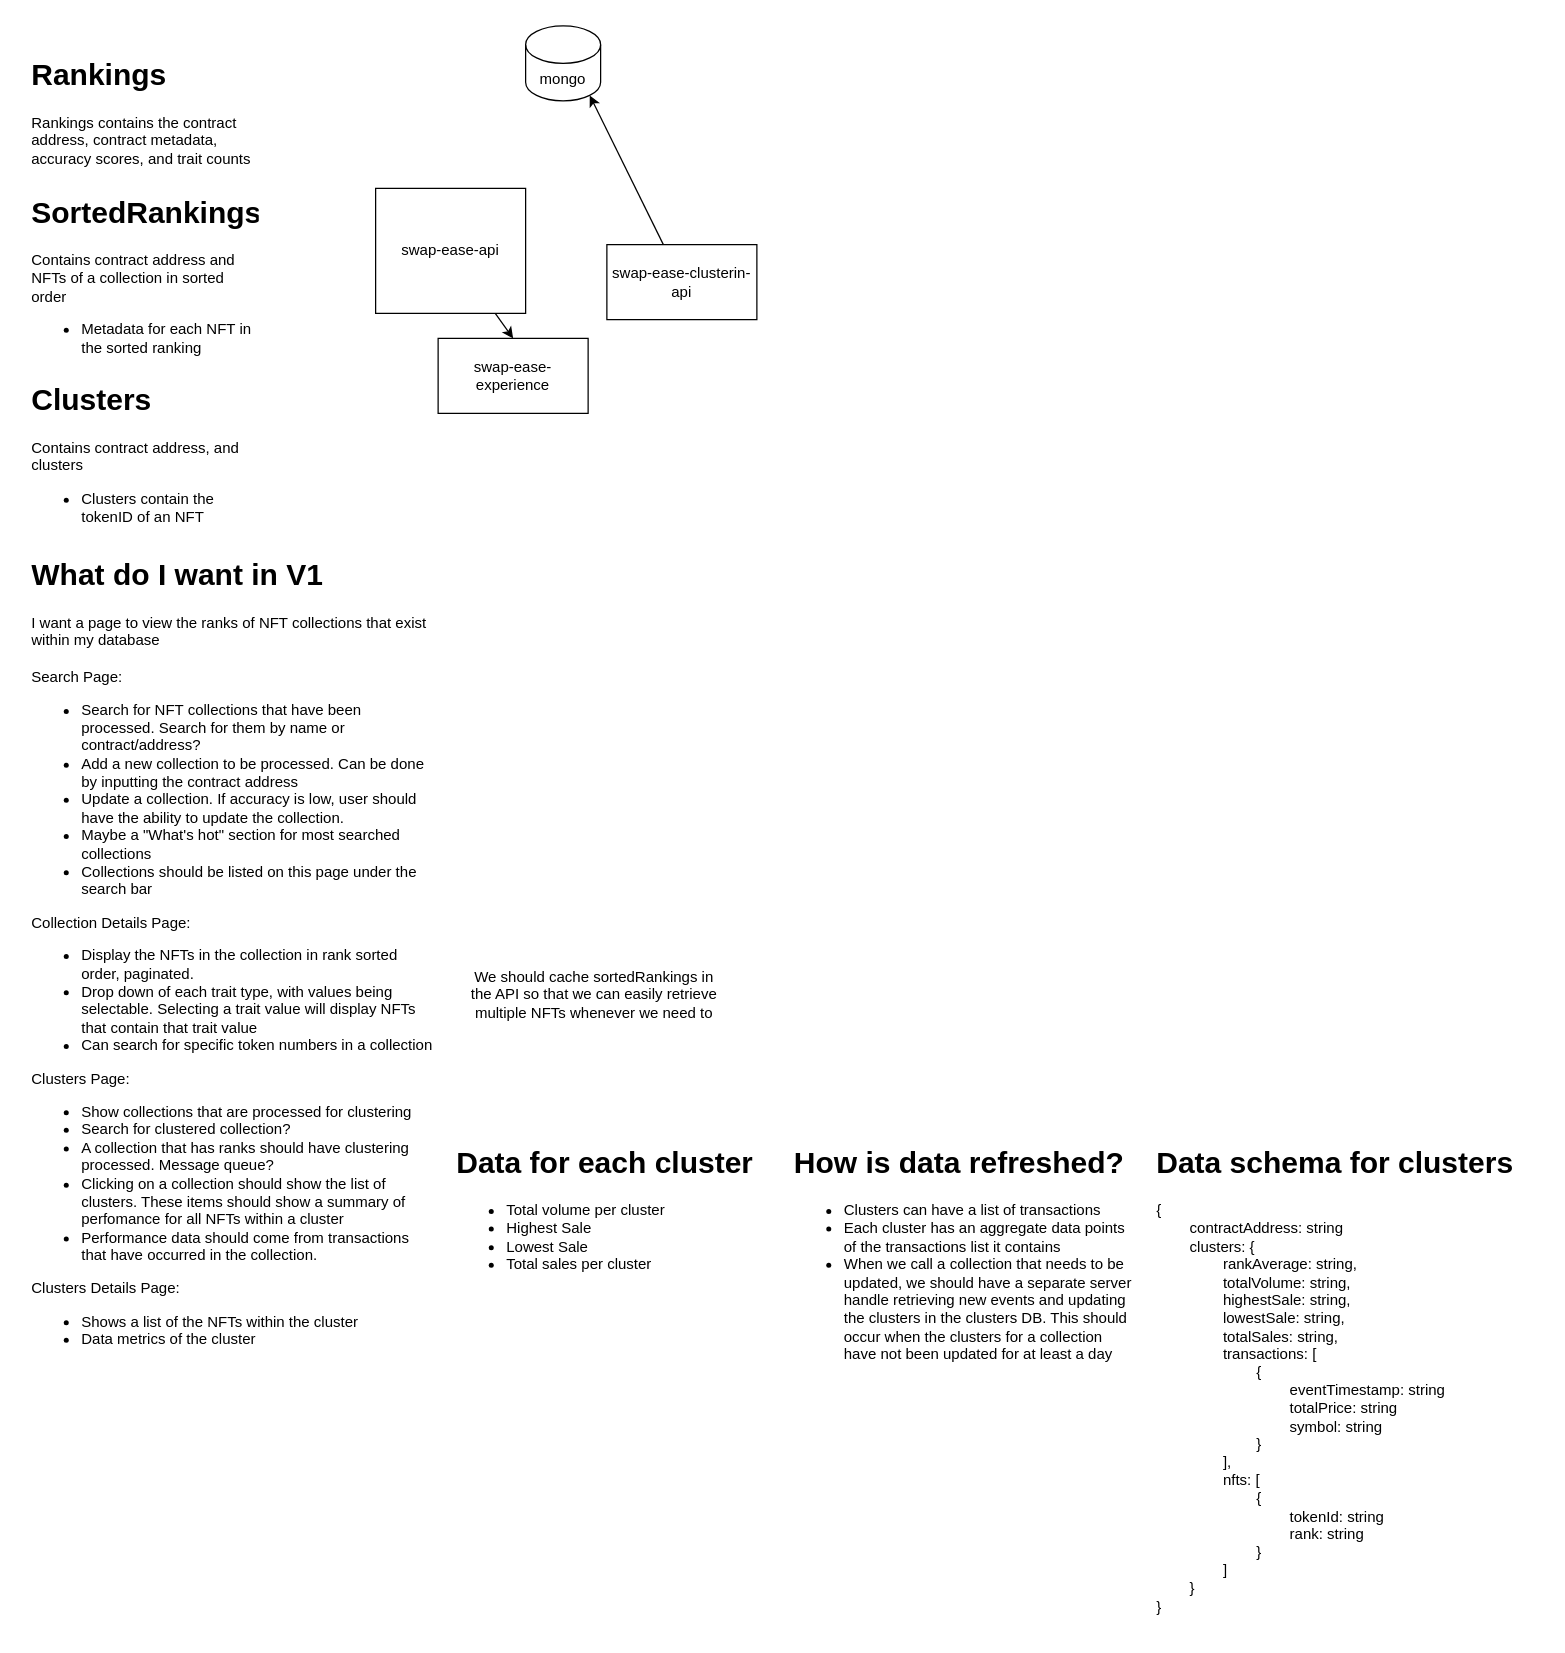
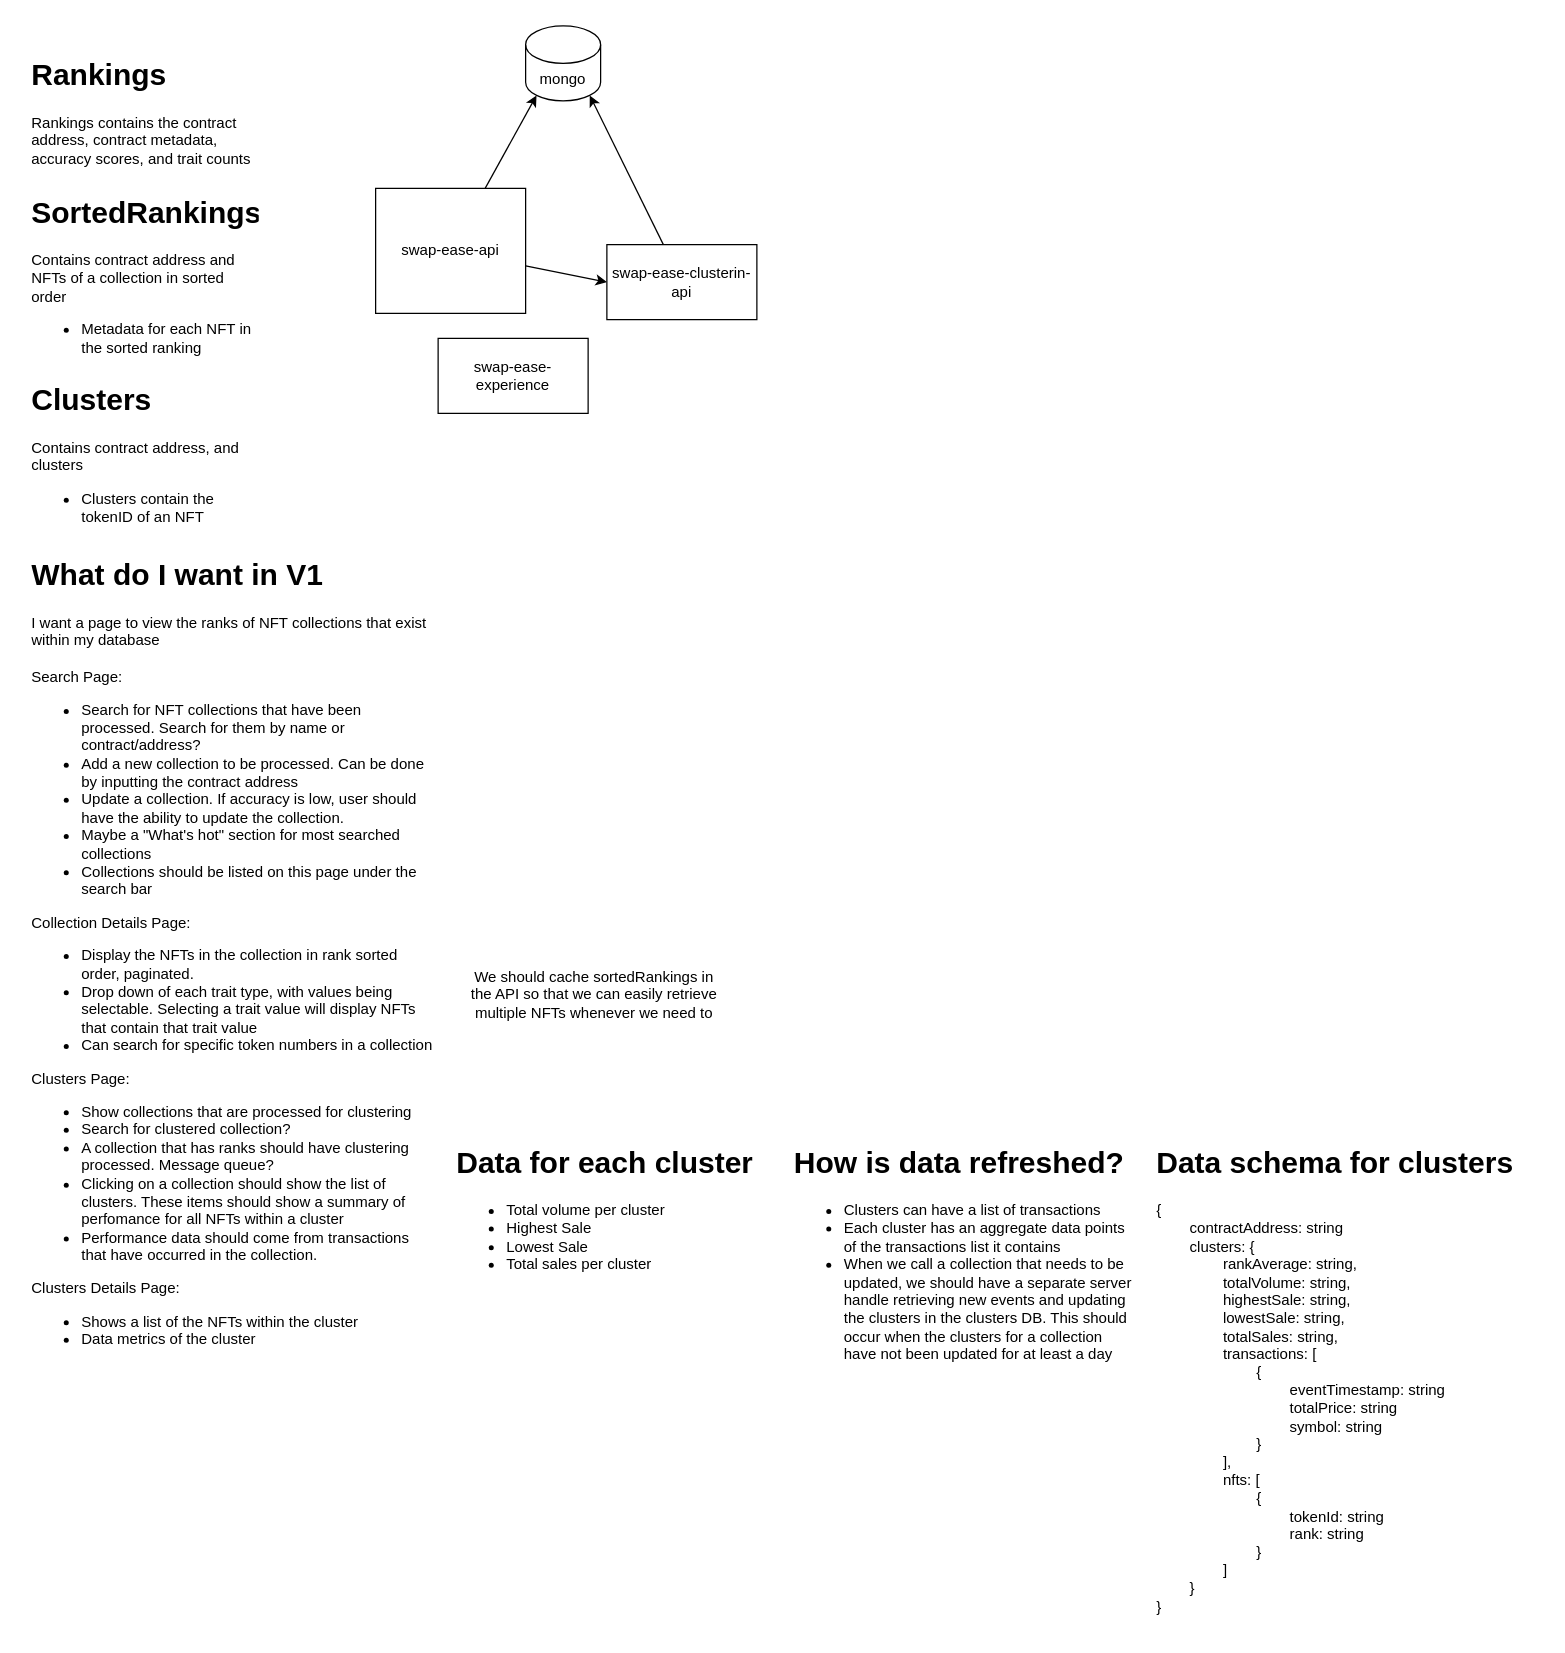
none -> (509, 145)
none -> (562, 273)
(502, 322) -> none
